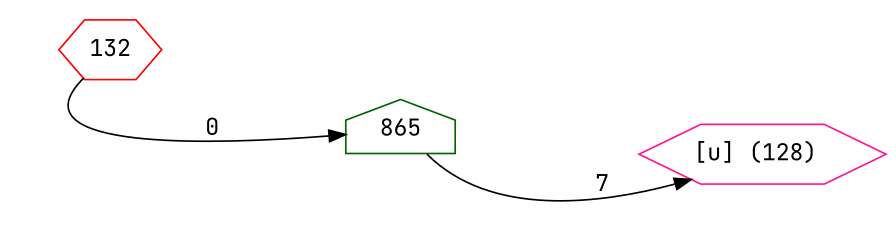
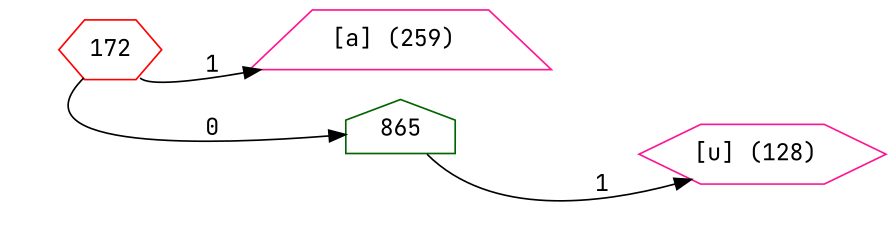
none -> (401, 40)
(110, 50) -> (110, 50)
(595, 185) -> (595, 185)
